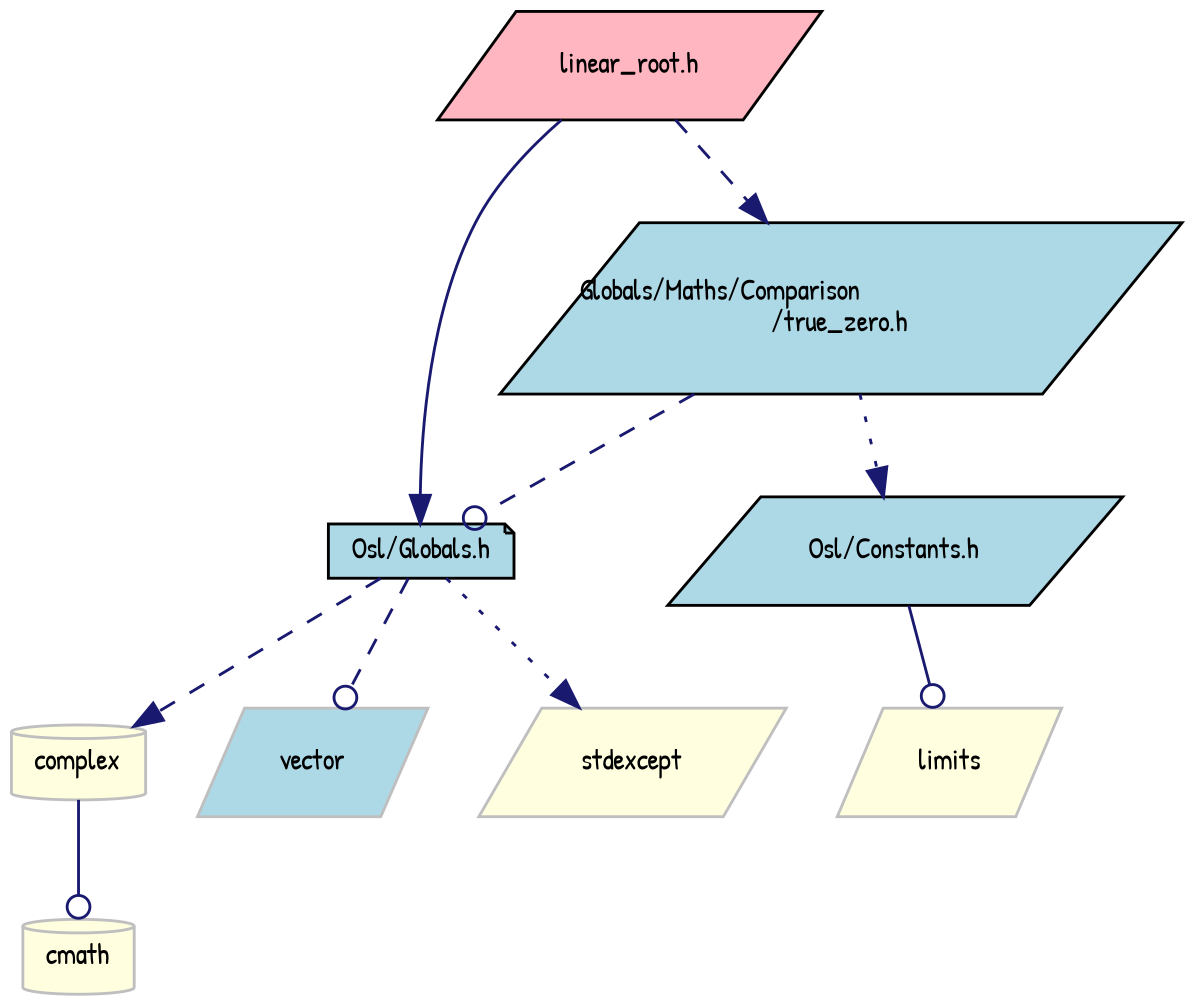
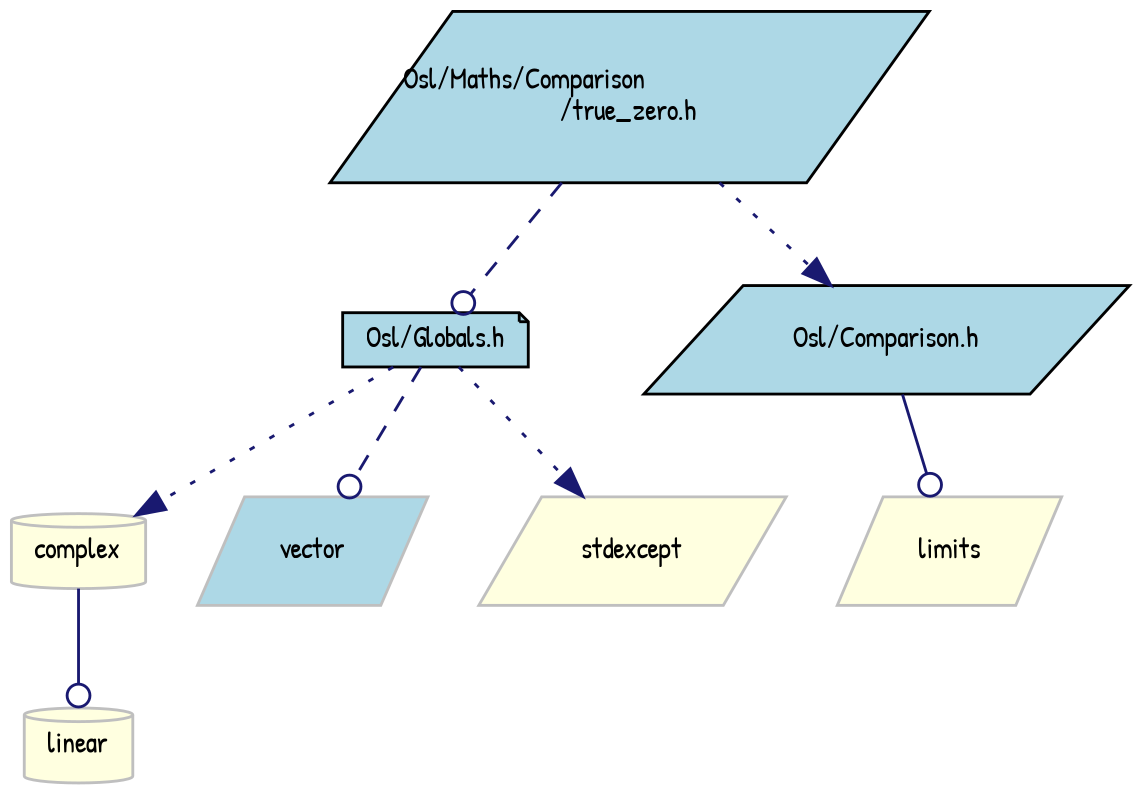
(630, 66) -> none
(841, 308) -> (630, 97)
(895, 551) -> (887, 340)
(270, 645) -> (277, 434)
(79, 957) -> (79, 745)
